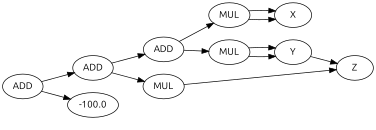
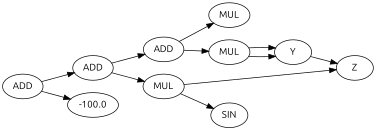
(293, 15) -> none
none -> (229, 115)
